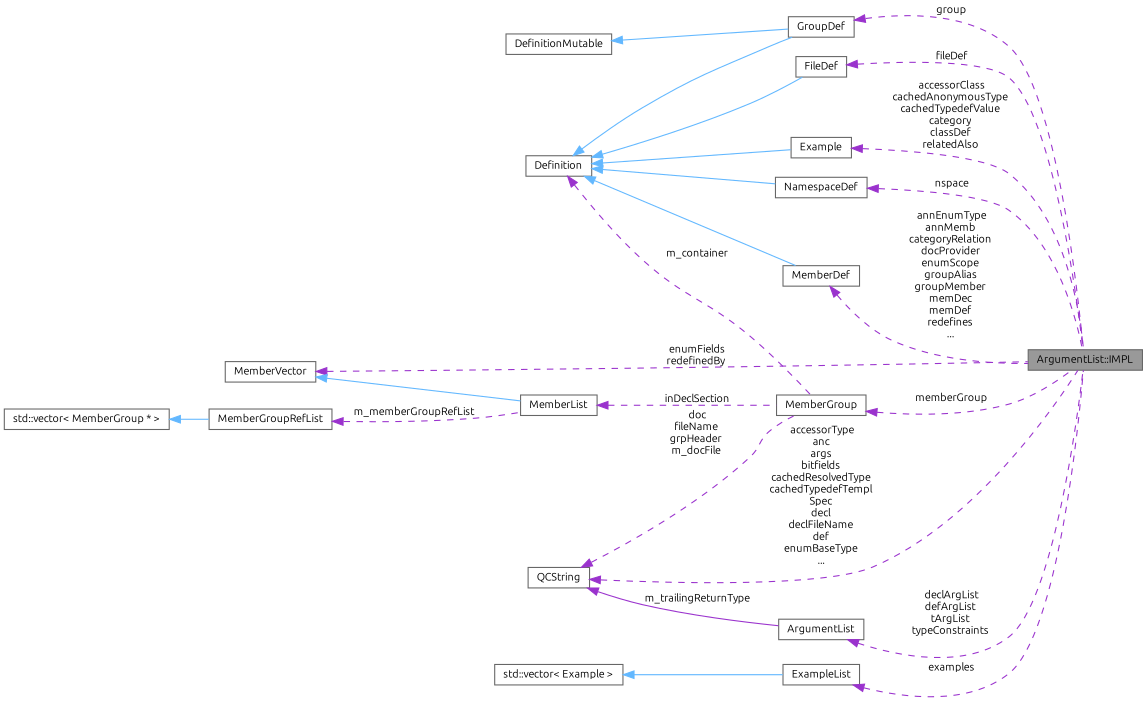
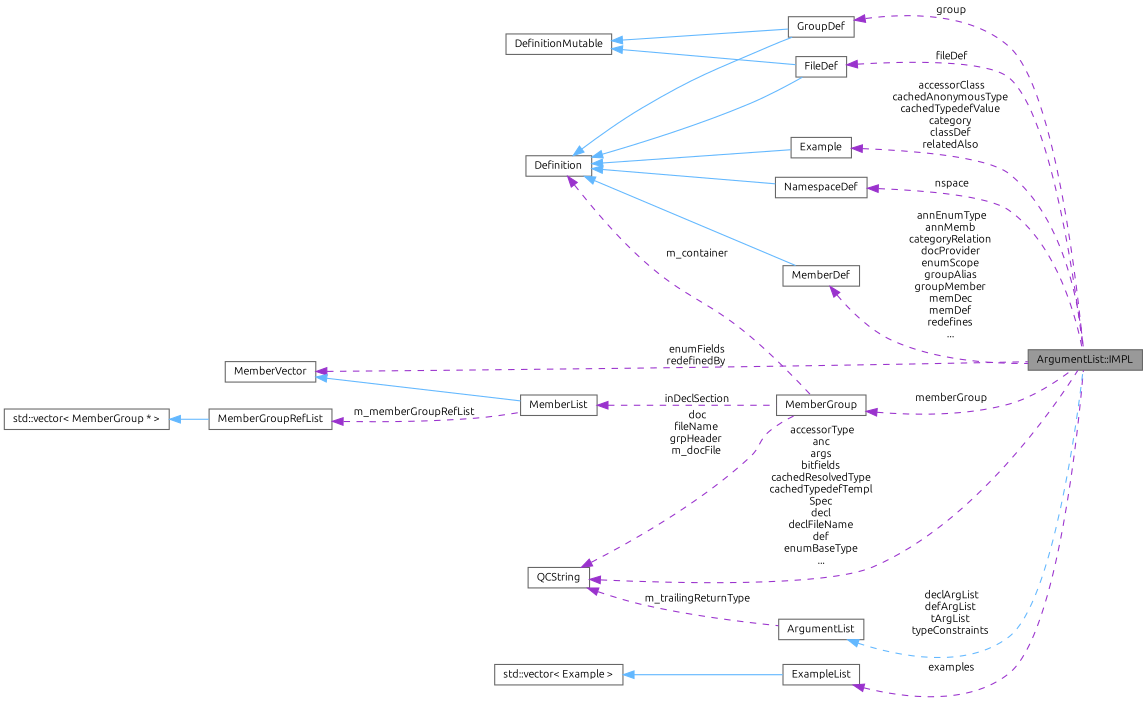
none -> (709, 57)
(1039, 584) -> (1039, 584)
(687, 614) -> (687, 614)
